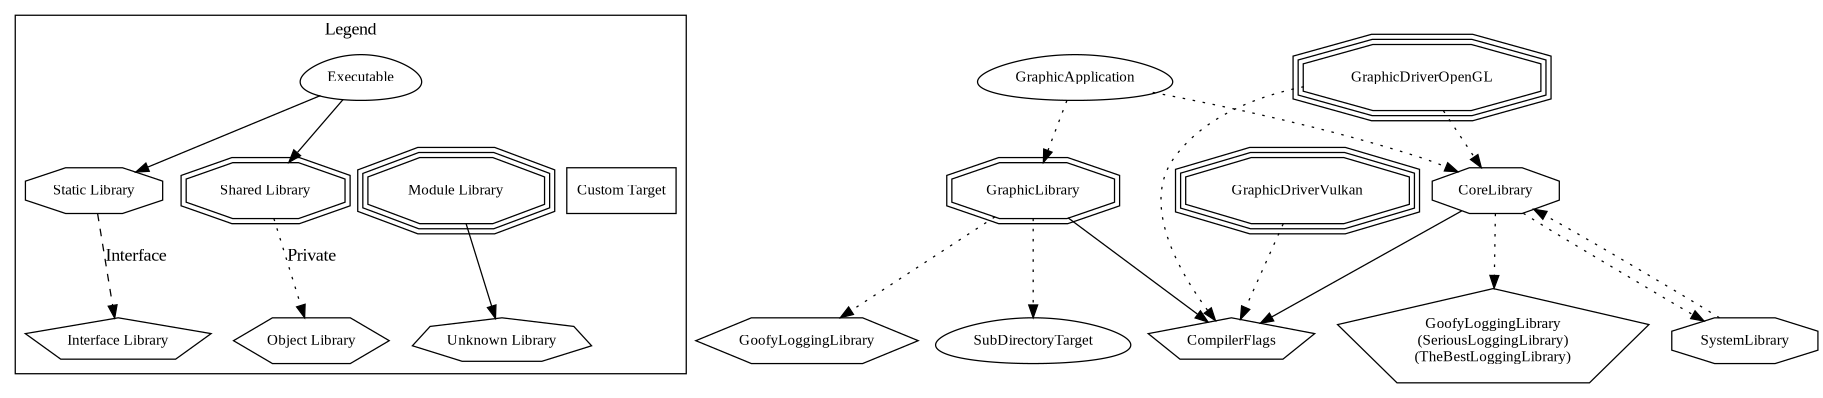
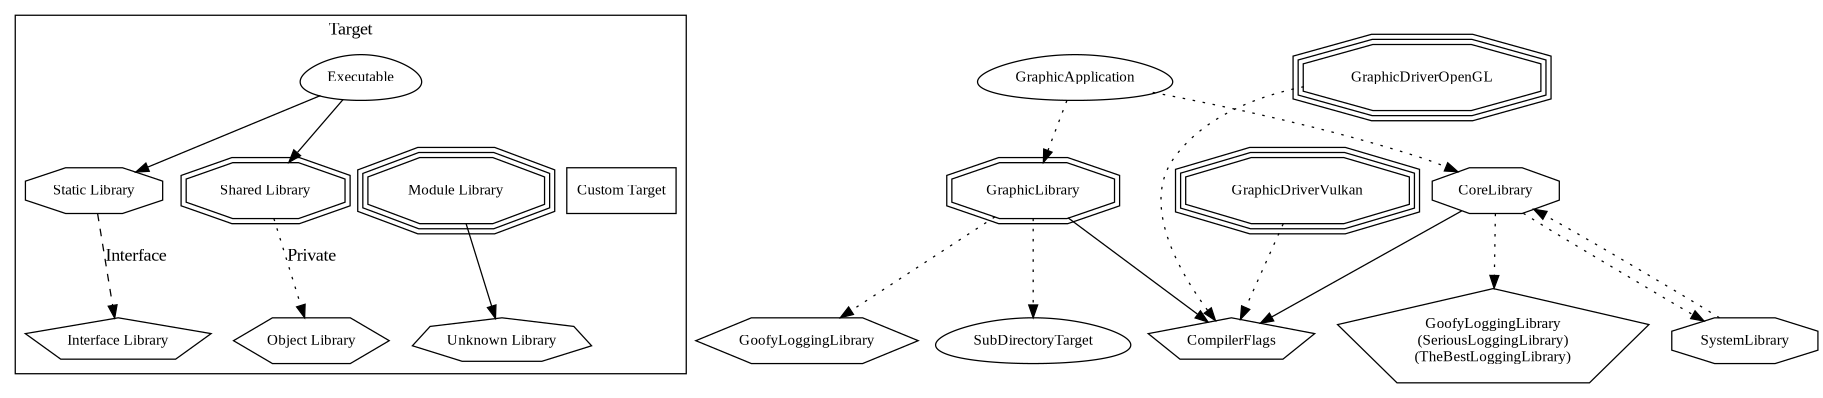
(351, 30) -> (351, 30)
(1459, 134) -> none
